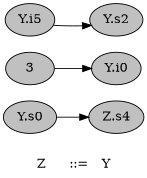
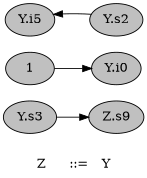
(68, 26) -> (77, 14)
(30, 69) -> (30, 69)
(30, 117) -> (30, 117)
(116, 117) -> (116, 117)
